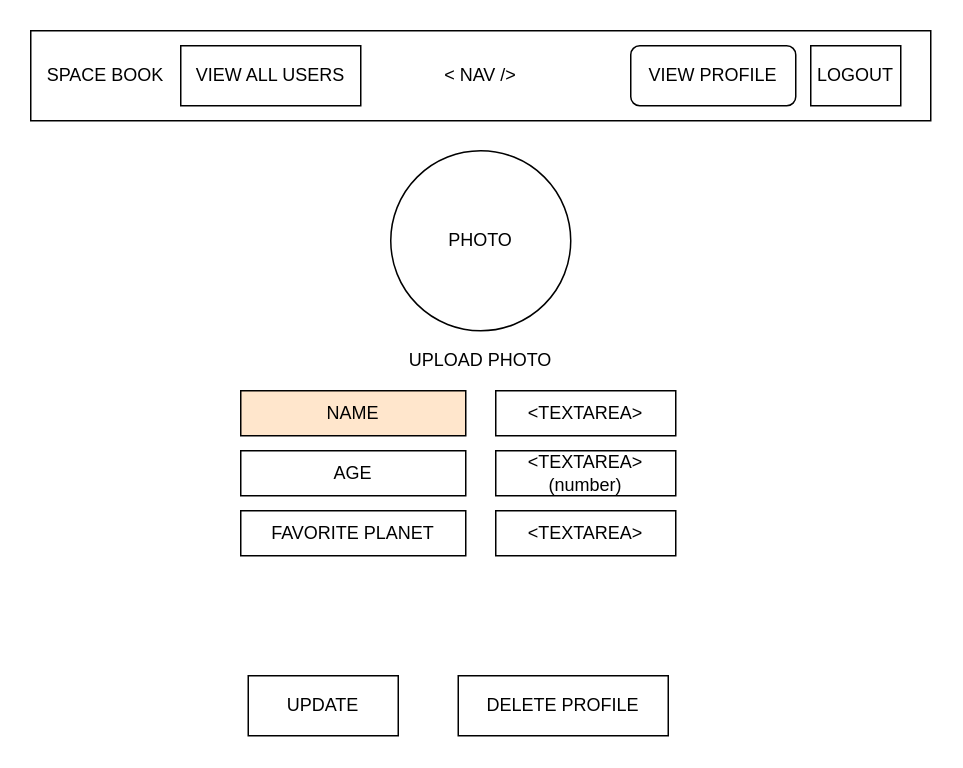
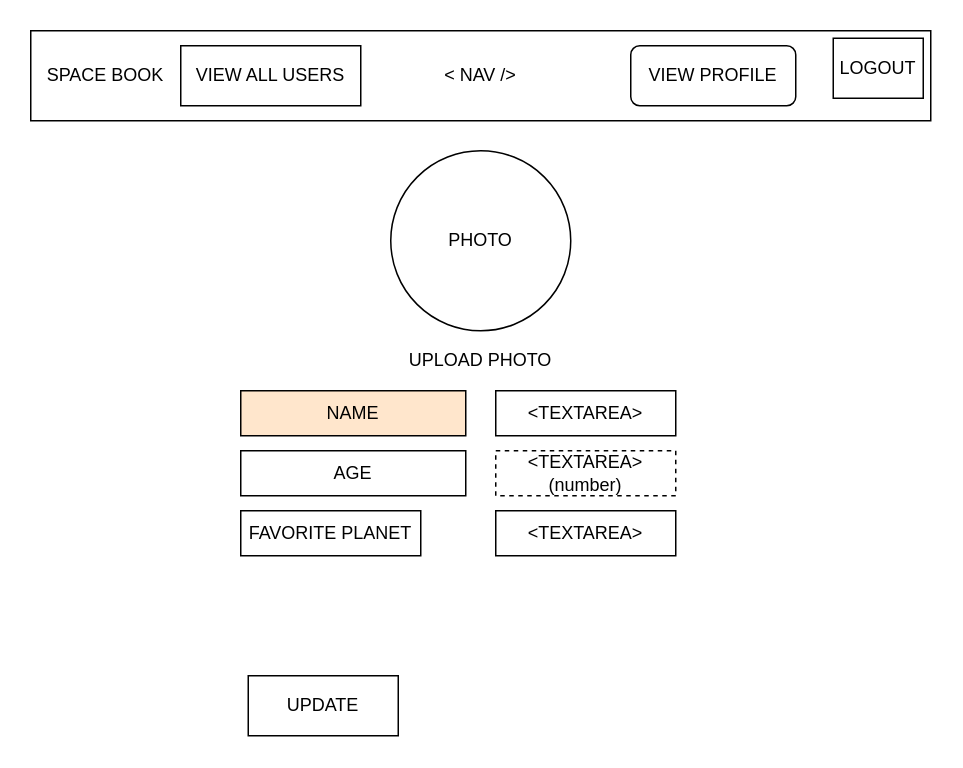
(856, 76) -> (878, 68)
(586, 473) -> (586, 473)
(353, 533) -> (331, 533)
(563, 706) -> none
